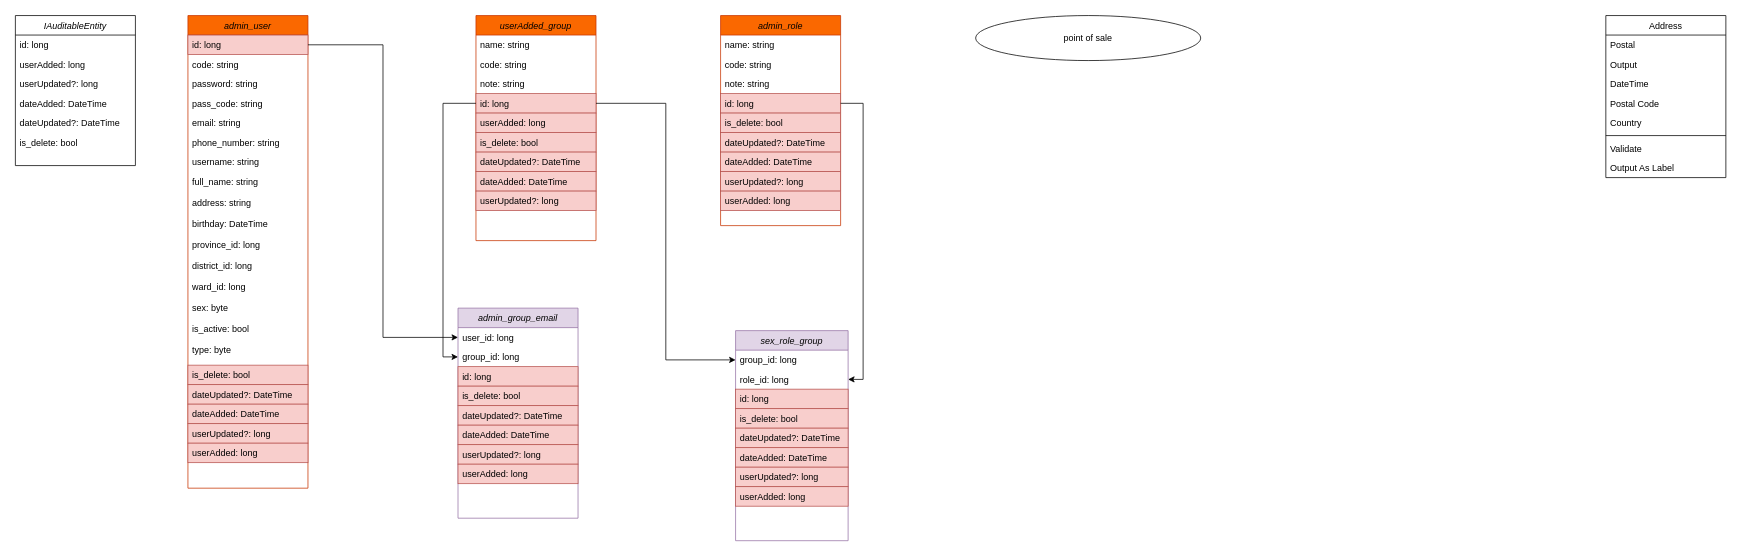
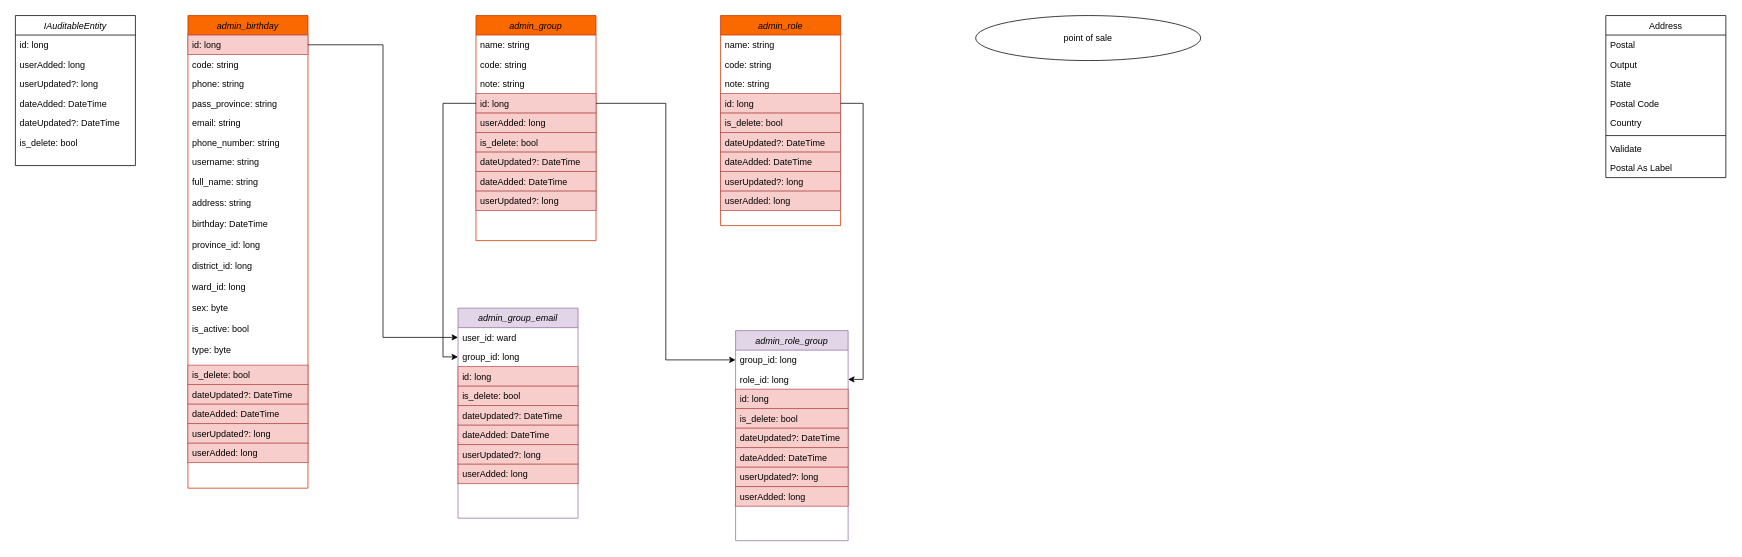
(248, 26) -> (248, 26)
(535, 26) -> (535, 26)
(229, 84) -> (221, 84)
(1628, 84) -> (1622, 84)
(231, 104) -> (240, 104)
(1644, 168) -> (1643, 168)
(490, 338) -> (491, 338)
(791, 341) -> (791, 341)
